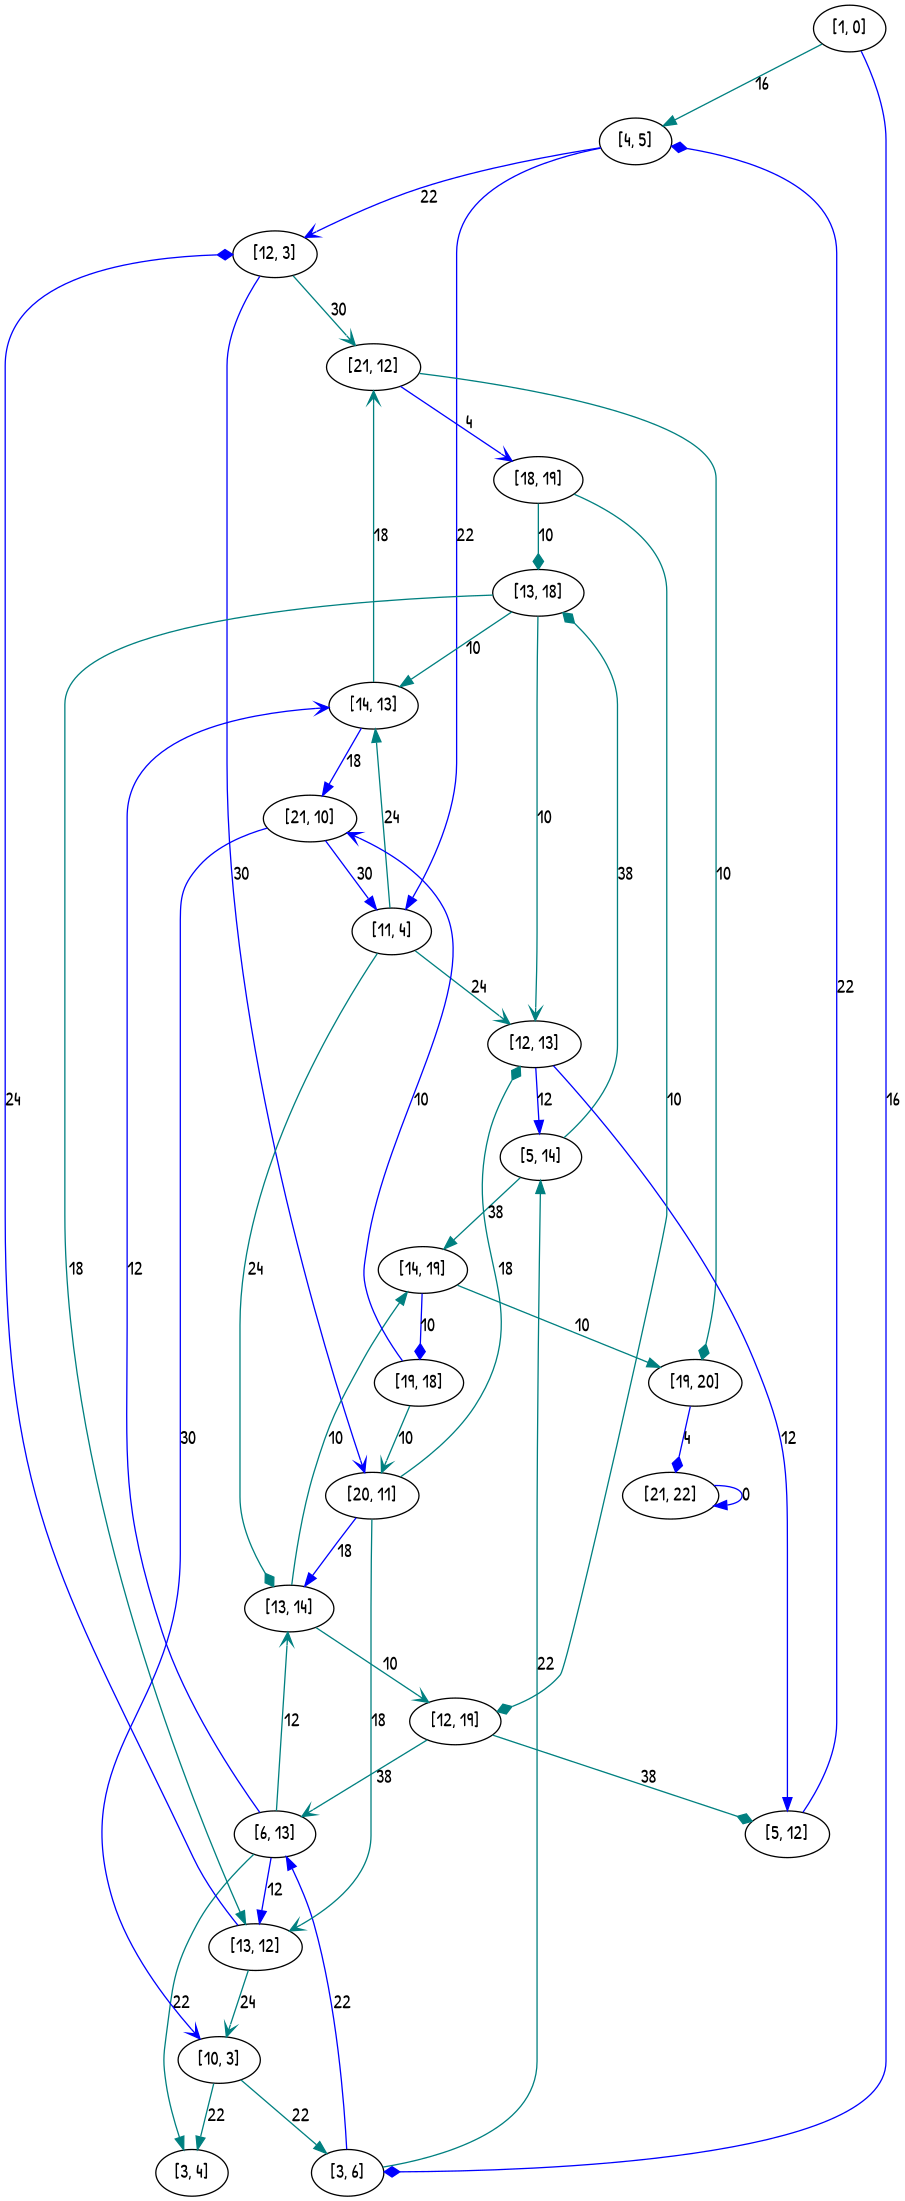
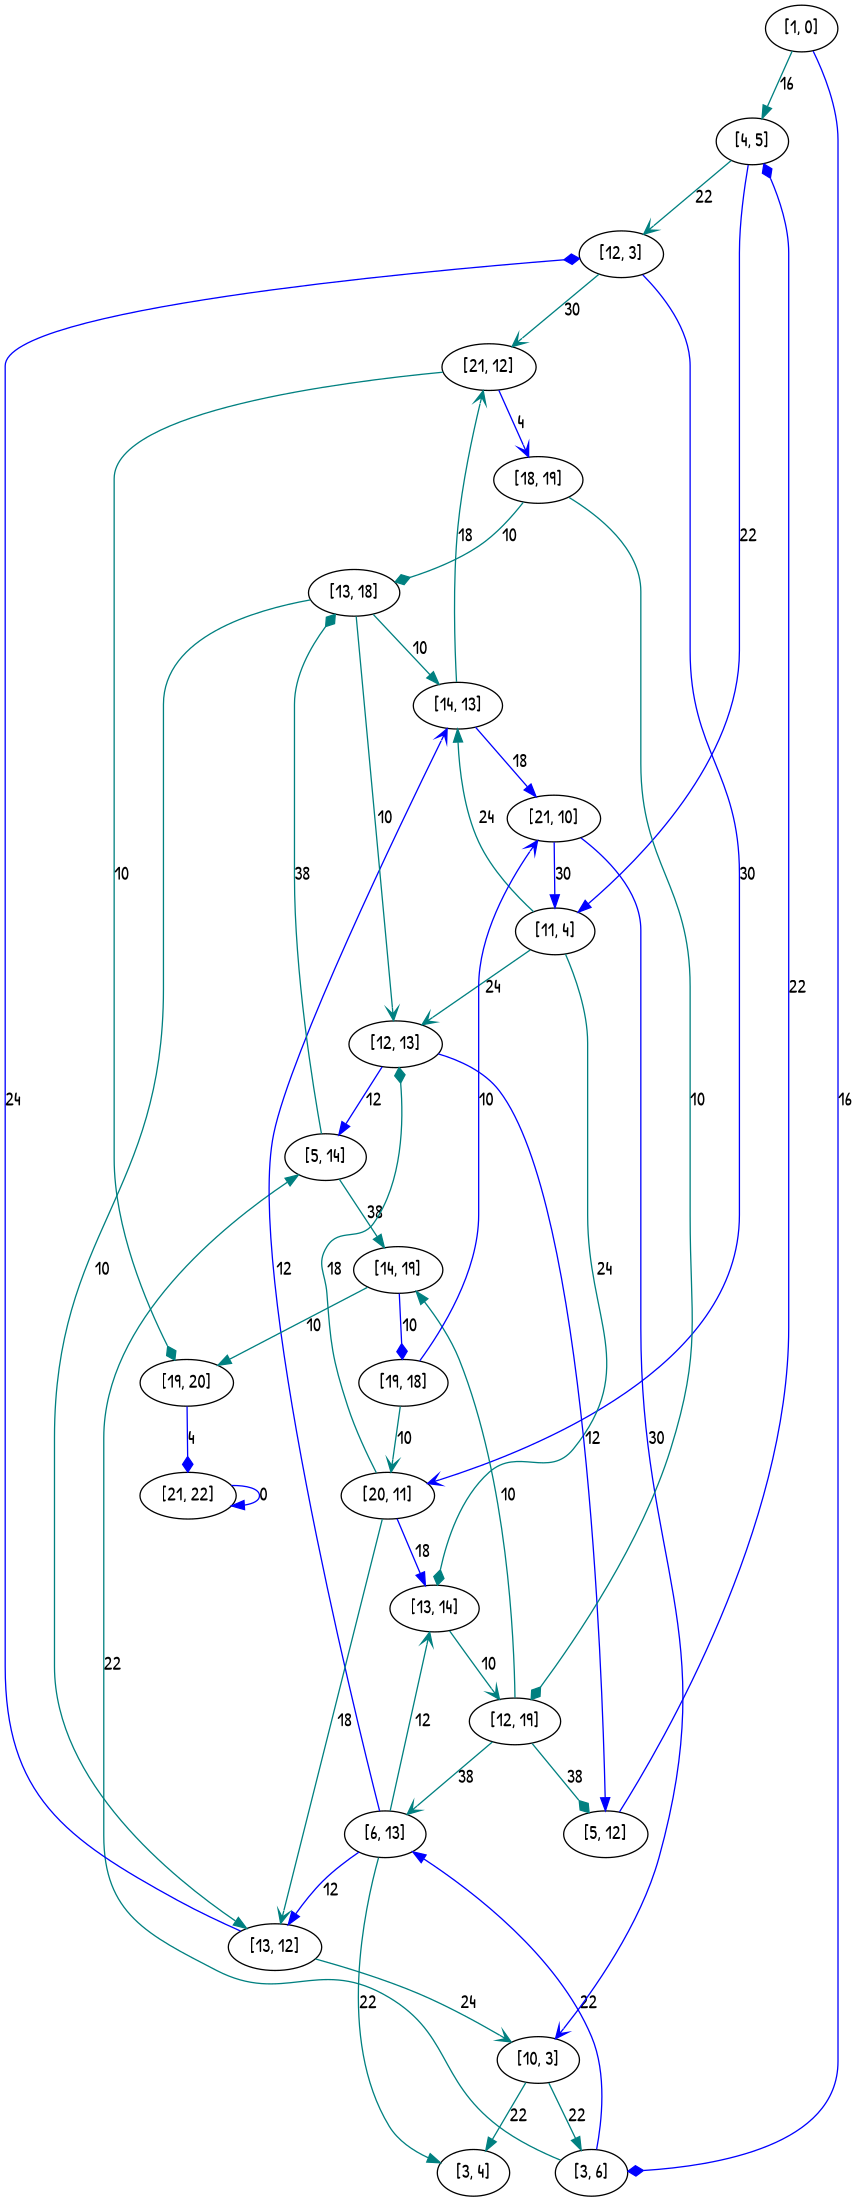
(455, 178) -> (693, 193)
(77, 1270) -> (102, 1270)
(326, 1436) -> (496, 1493)
